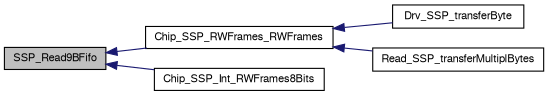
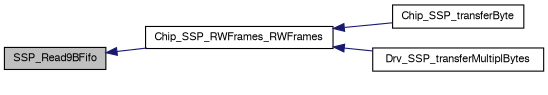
(458, 17) -> (458, 17)
(458, 60) -> (458, 60)
(239, 79) -> none
